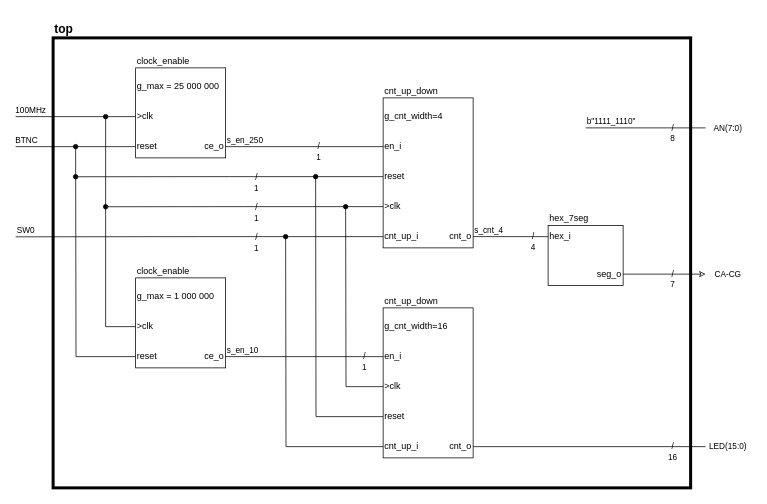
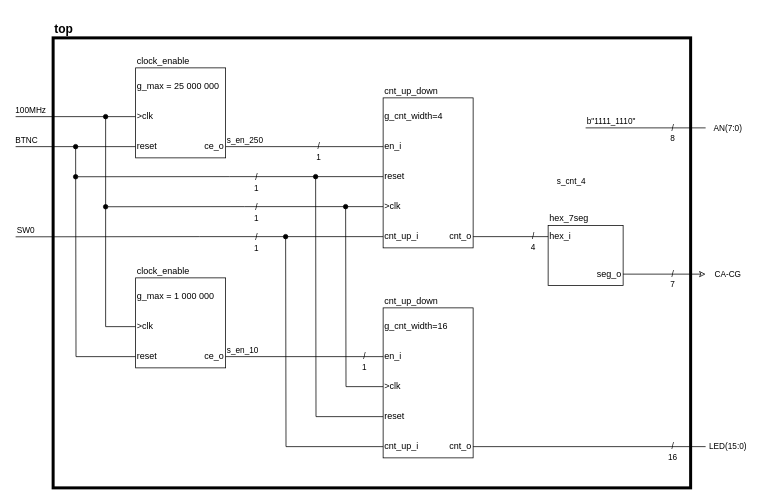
(510, 225) -> (593, 177)
